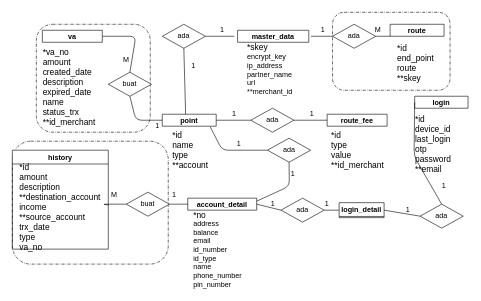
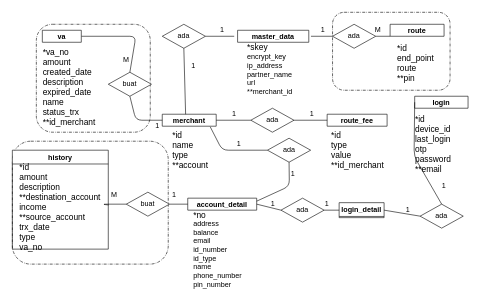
(72, 36) -> (62, 36)
(415, 63) -> (415, 63)
(189, 121) -> (189, 121)
